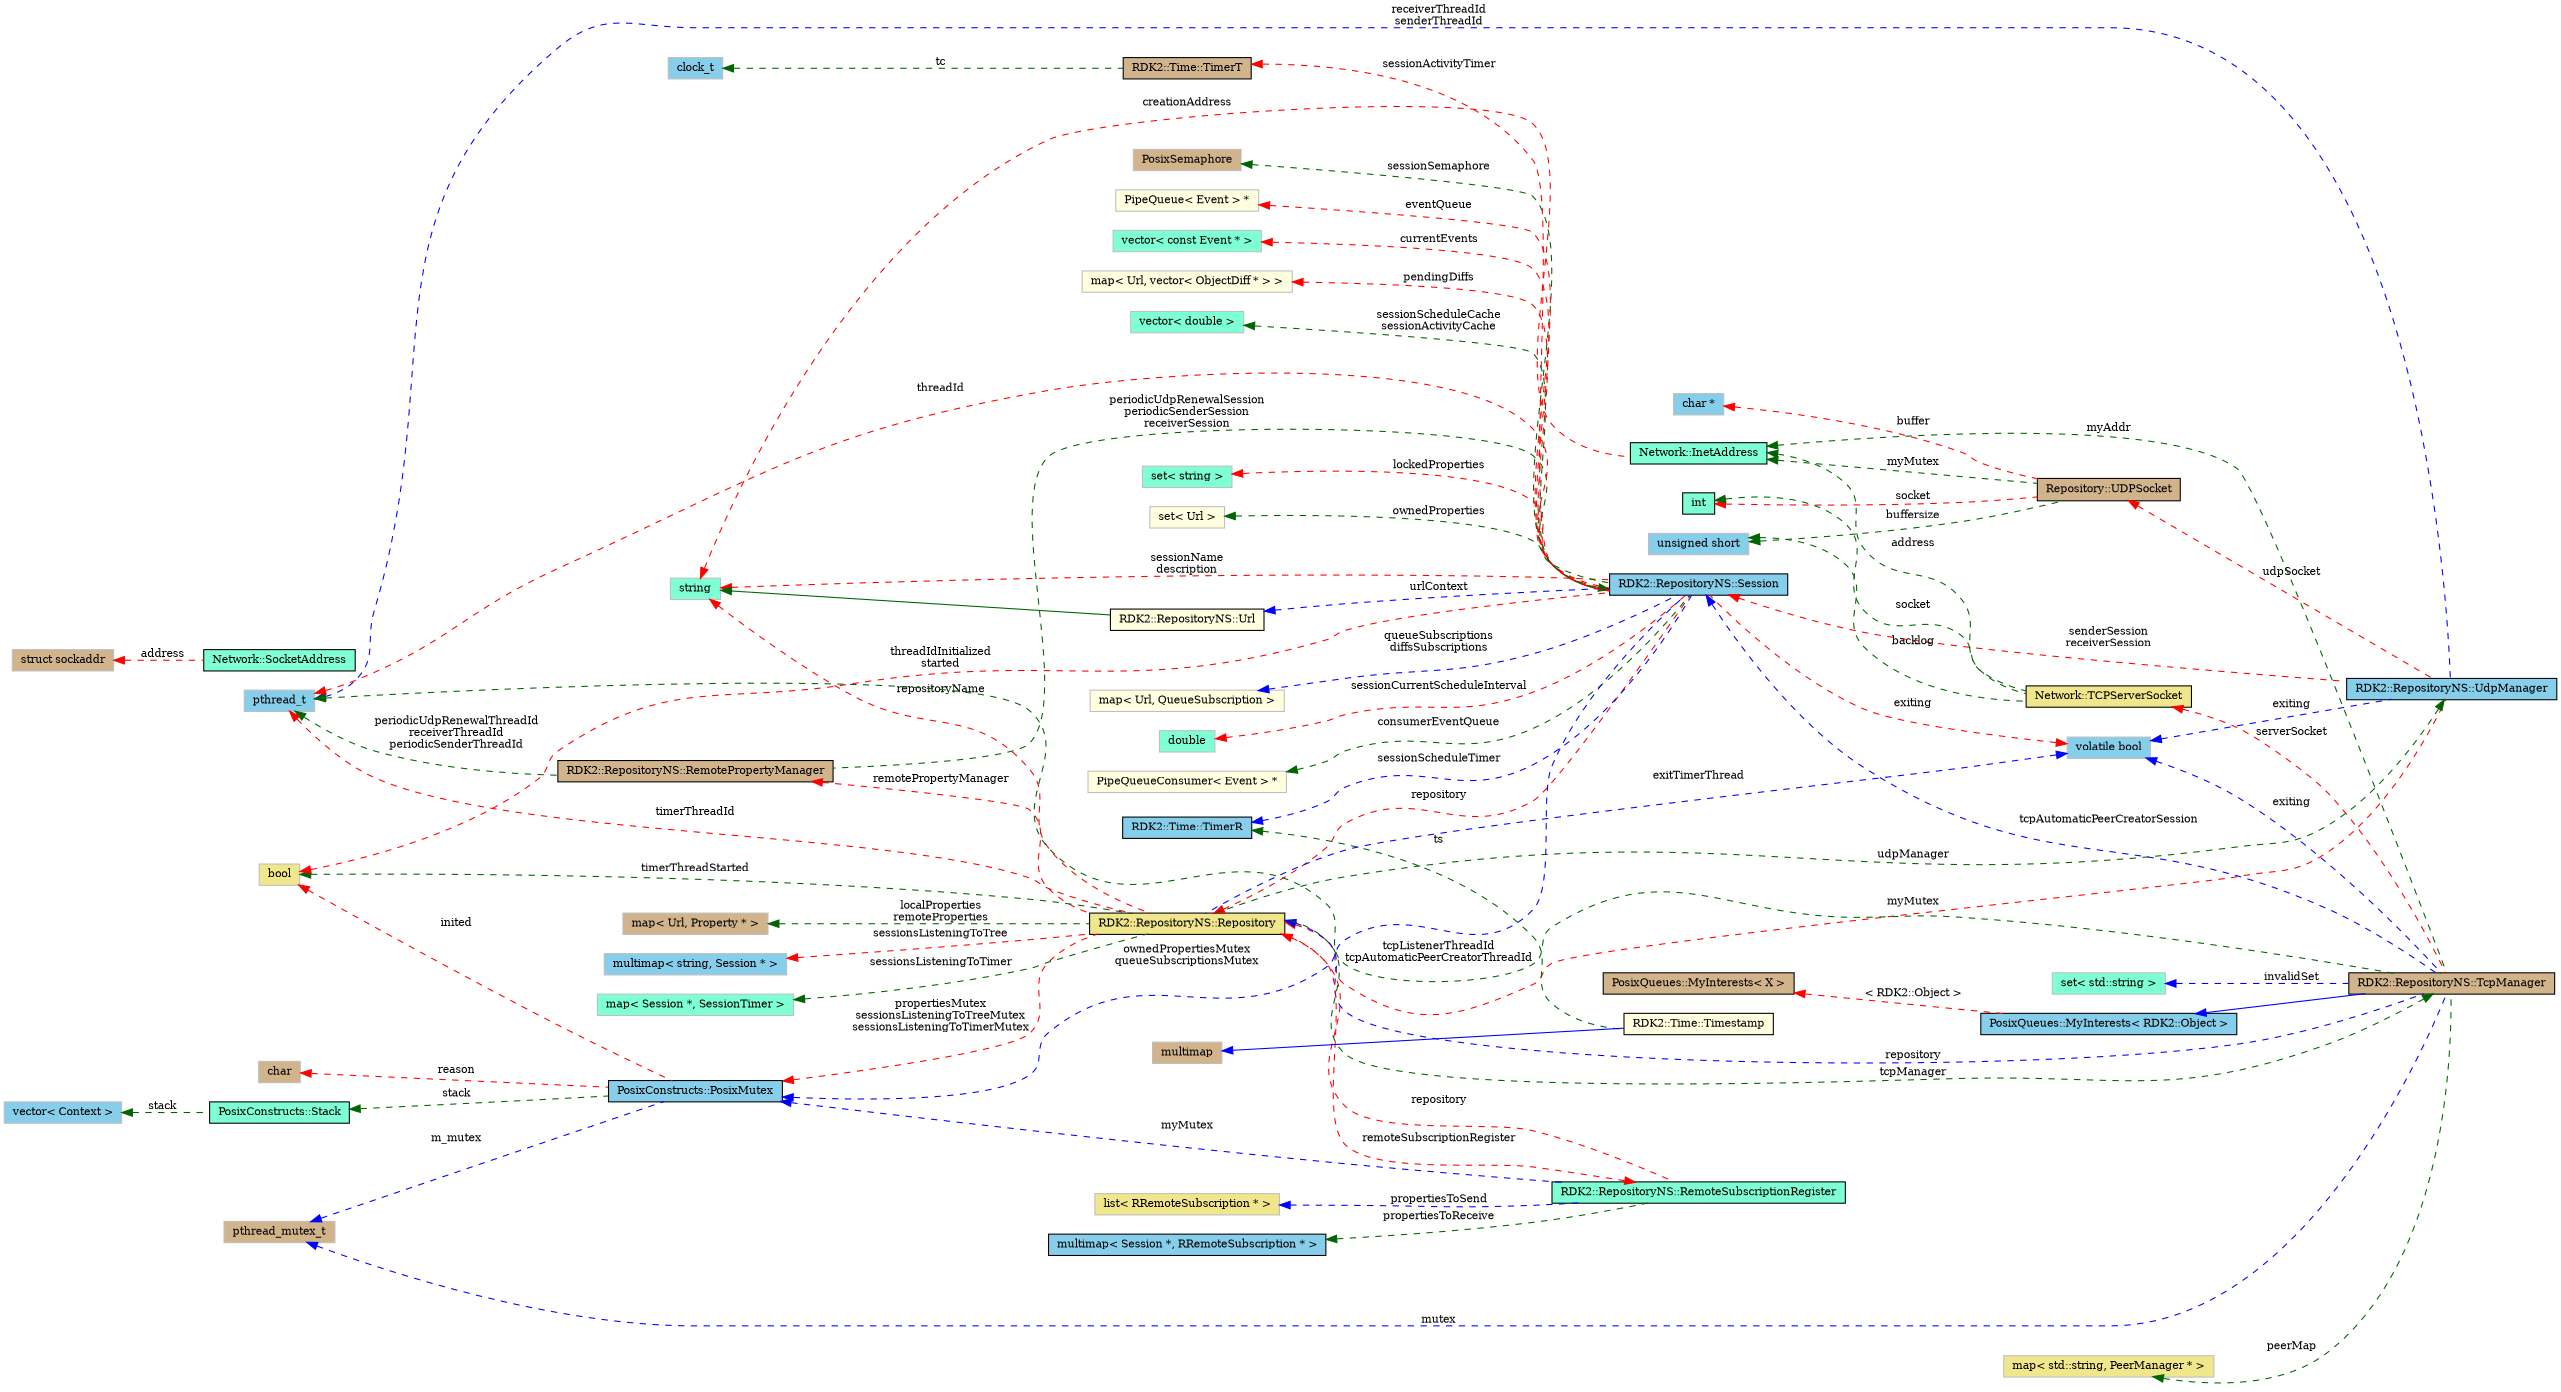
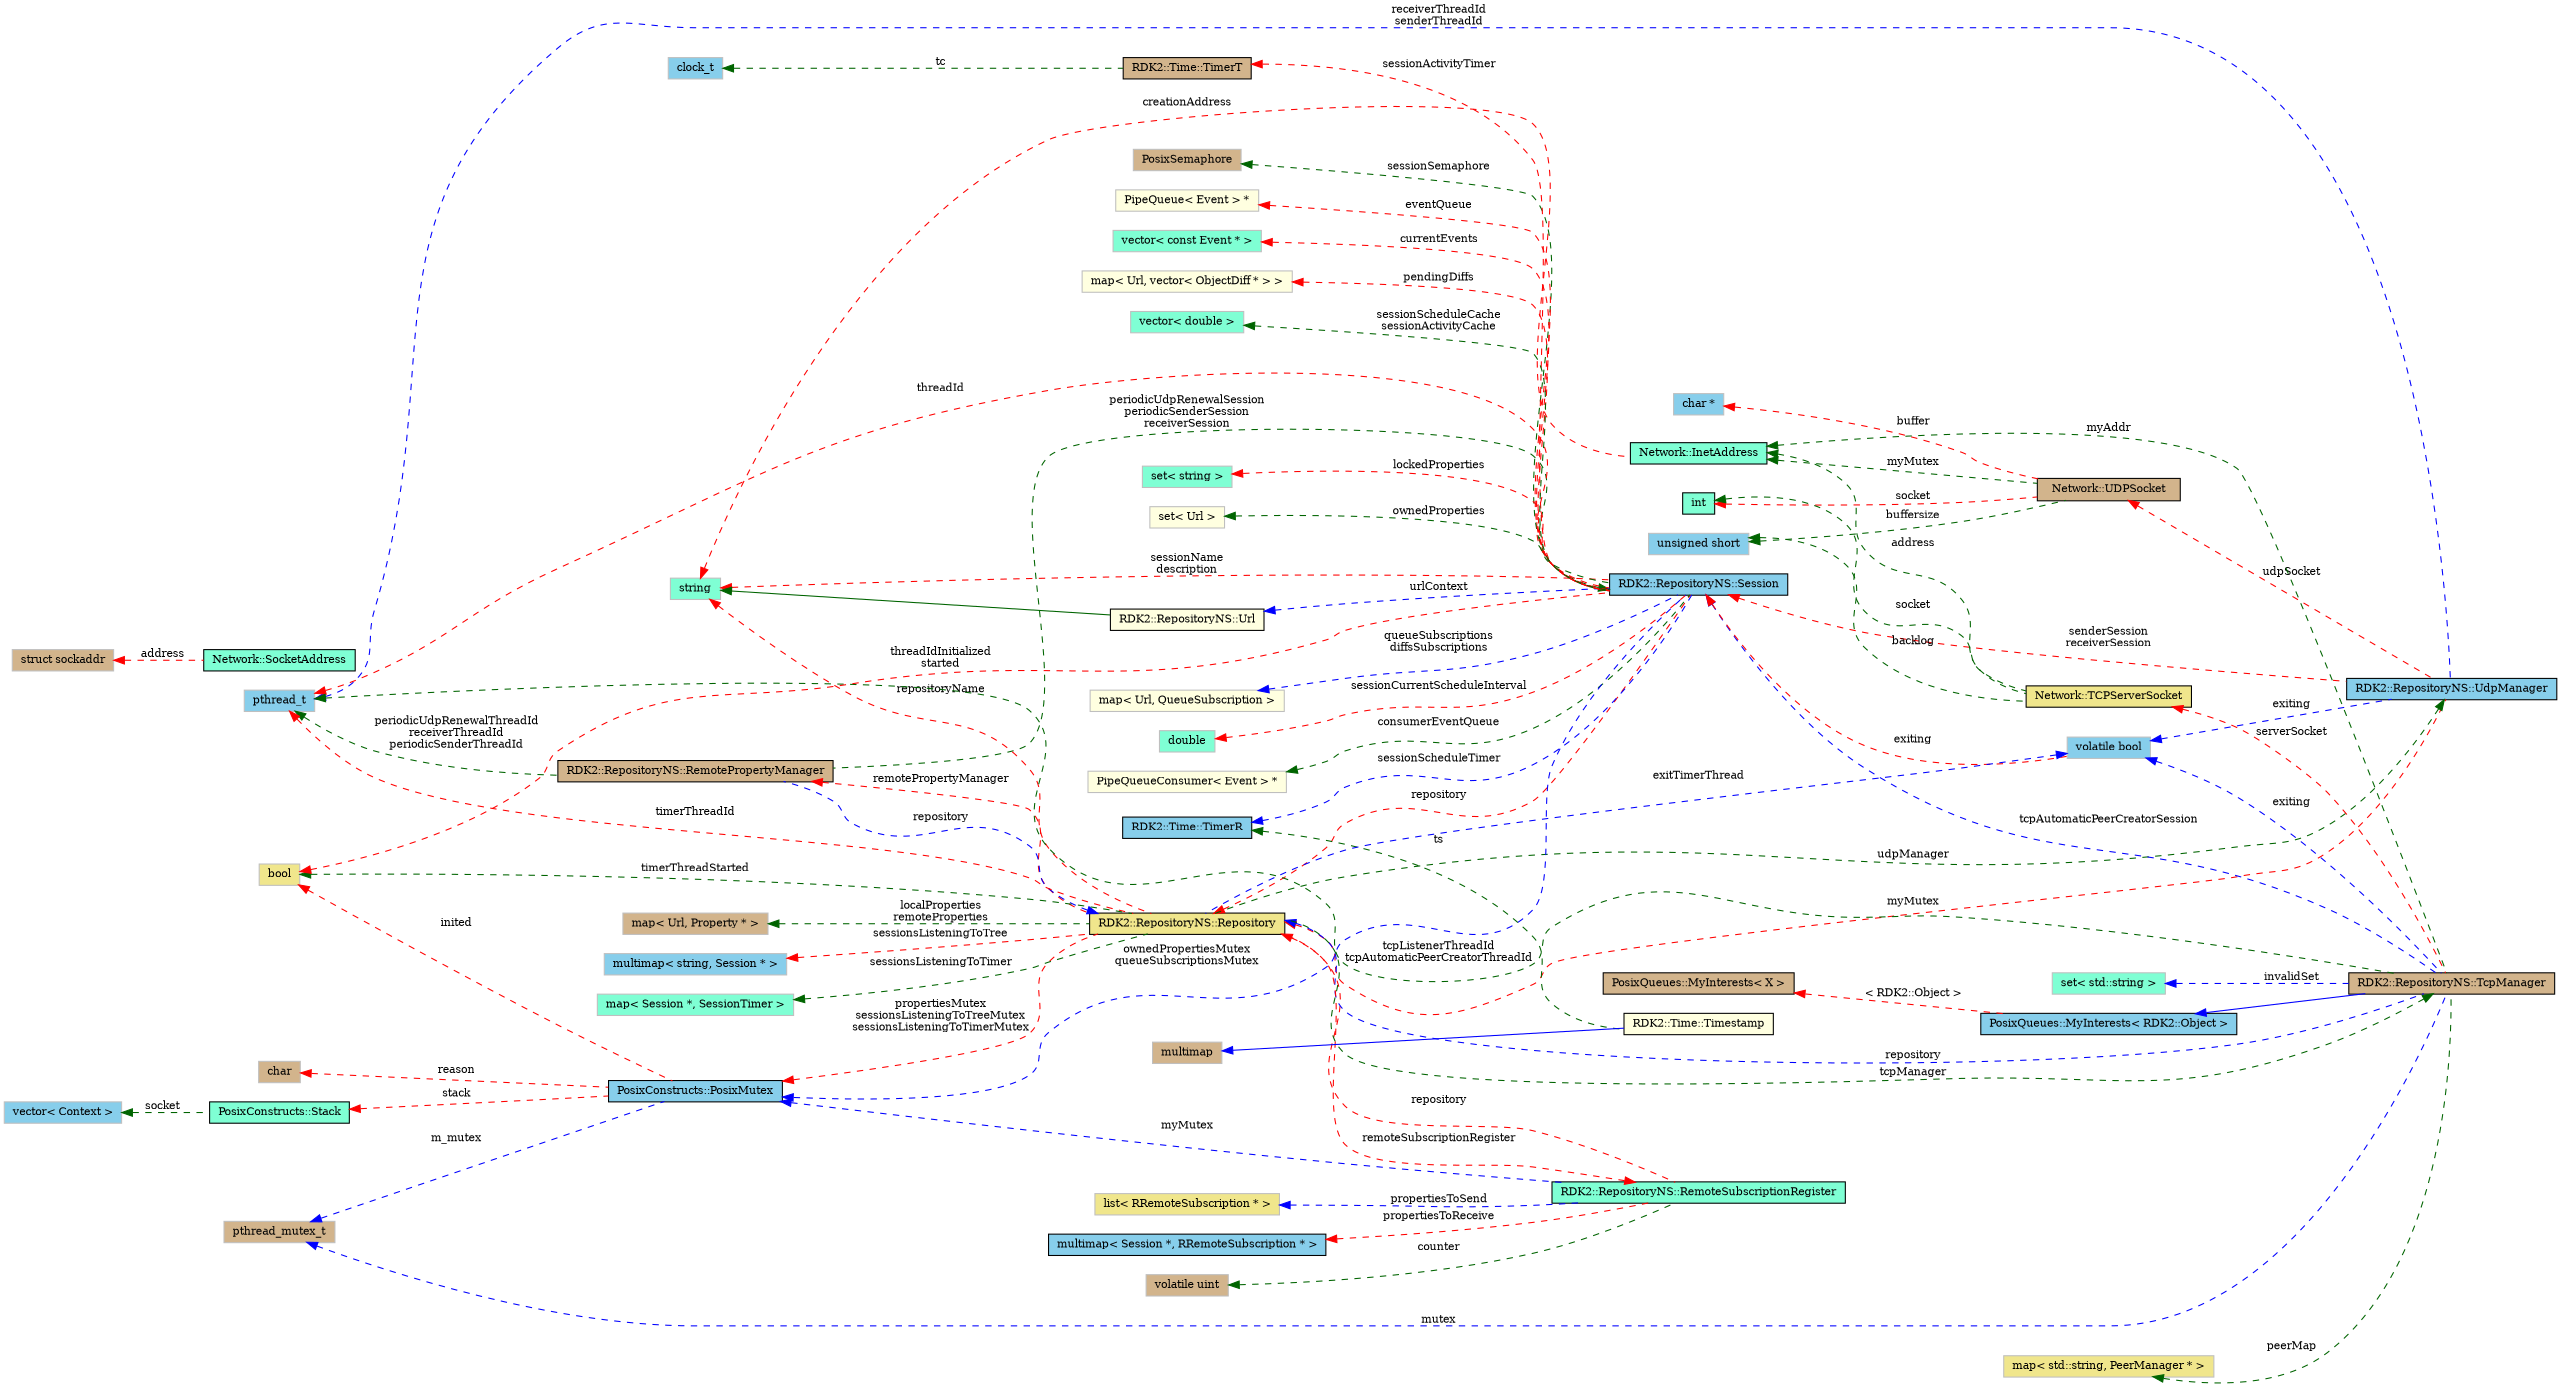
(2109, 490) -> (2109, 490)
(1865, 709) -> (1862, 744)
none -> (947, 831)
(484, 1102) -> (484, 1102)
(163, 1107) -> (163, 1107)
(1494, 1227) -> (1494, 1227)
none -> (1187, 1285)
